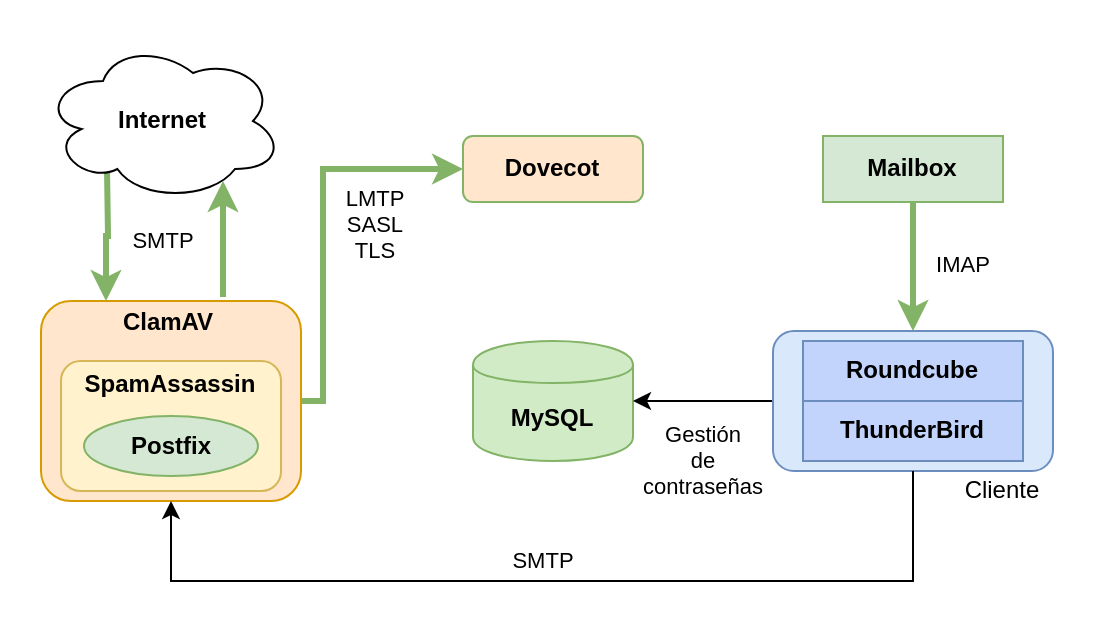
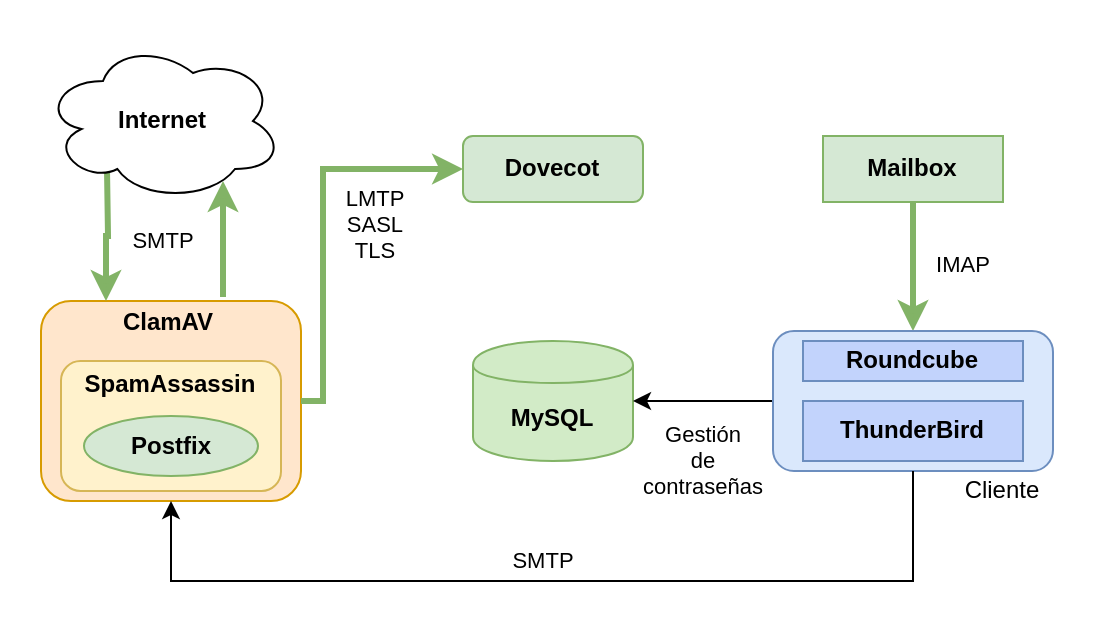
(553, 169) -> (553, 169)
(913, 371) -> (913, 361)
